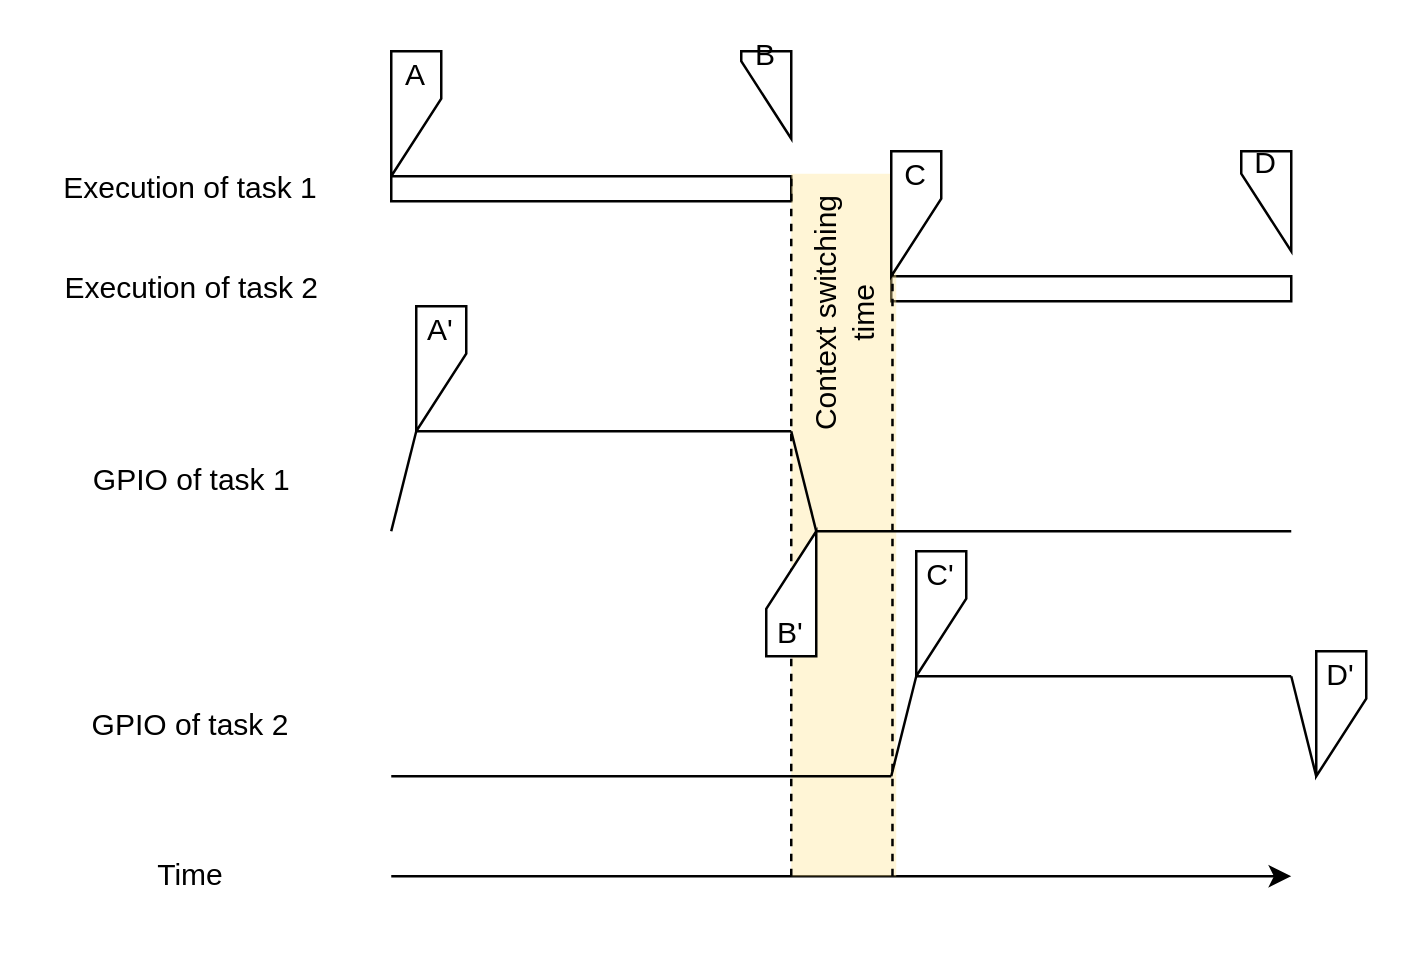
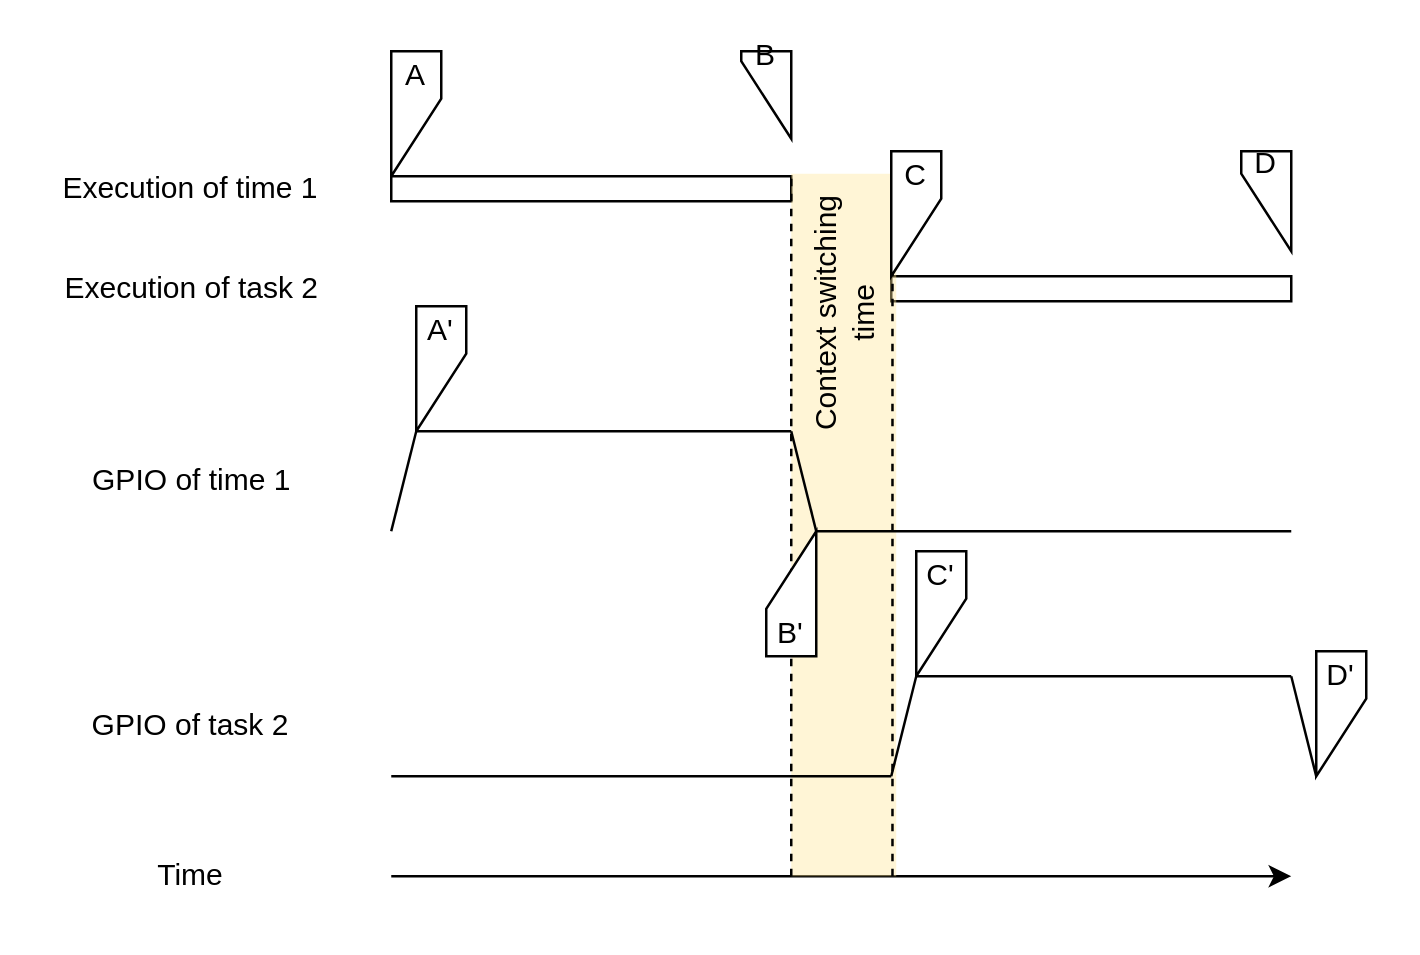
(191, 189) -> (191, 189)
(193, 481) -> (193, 481)
